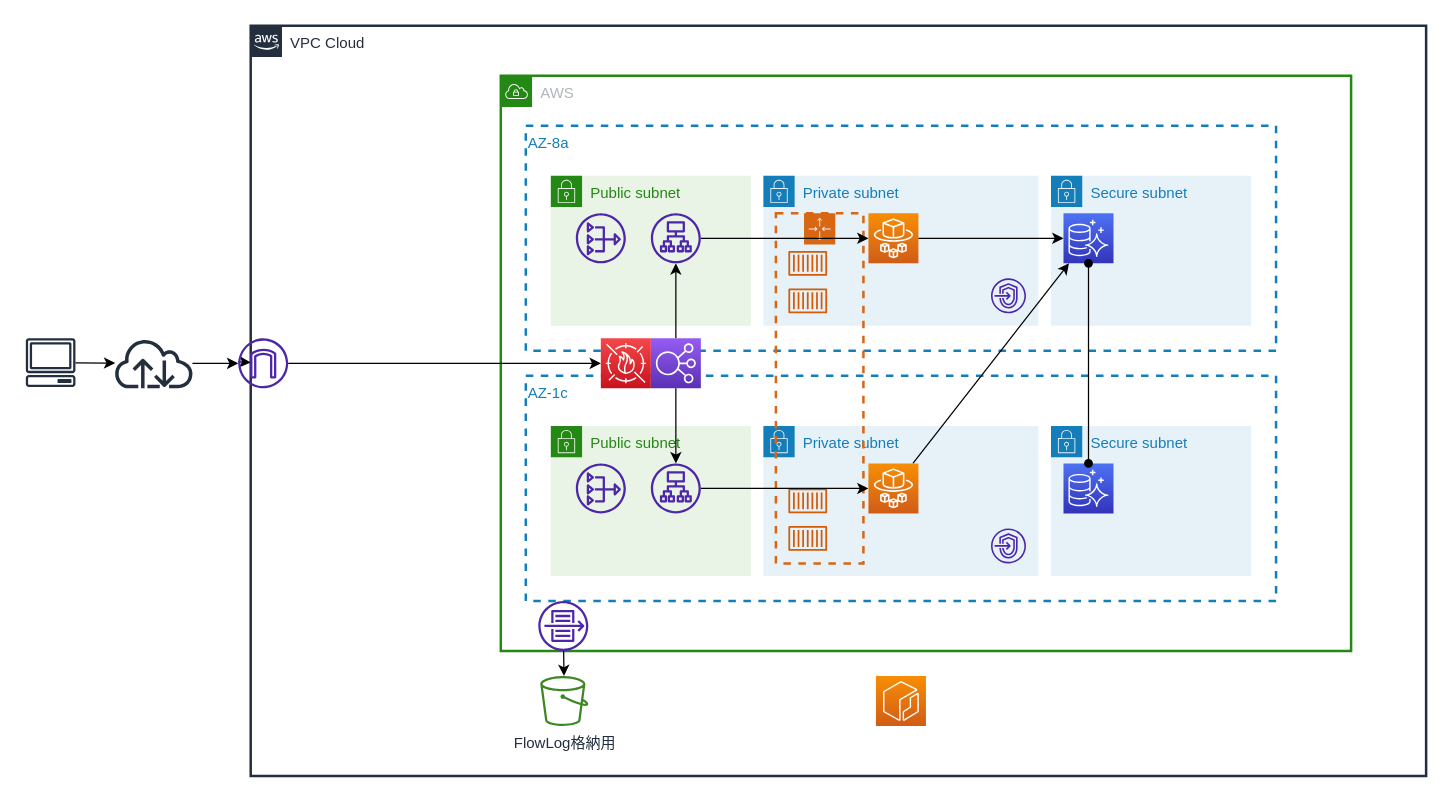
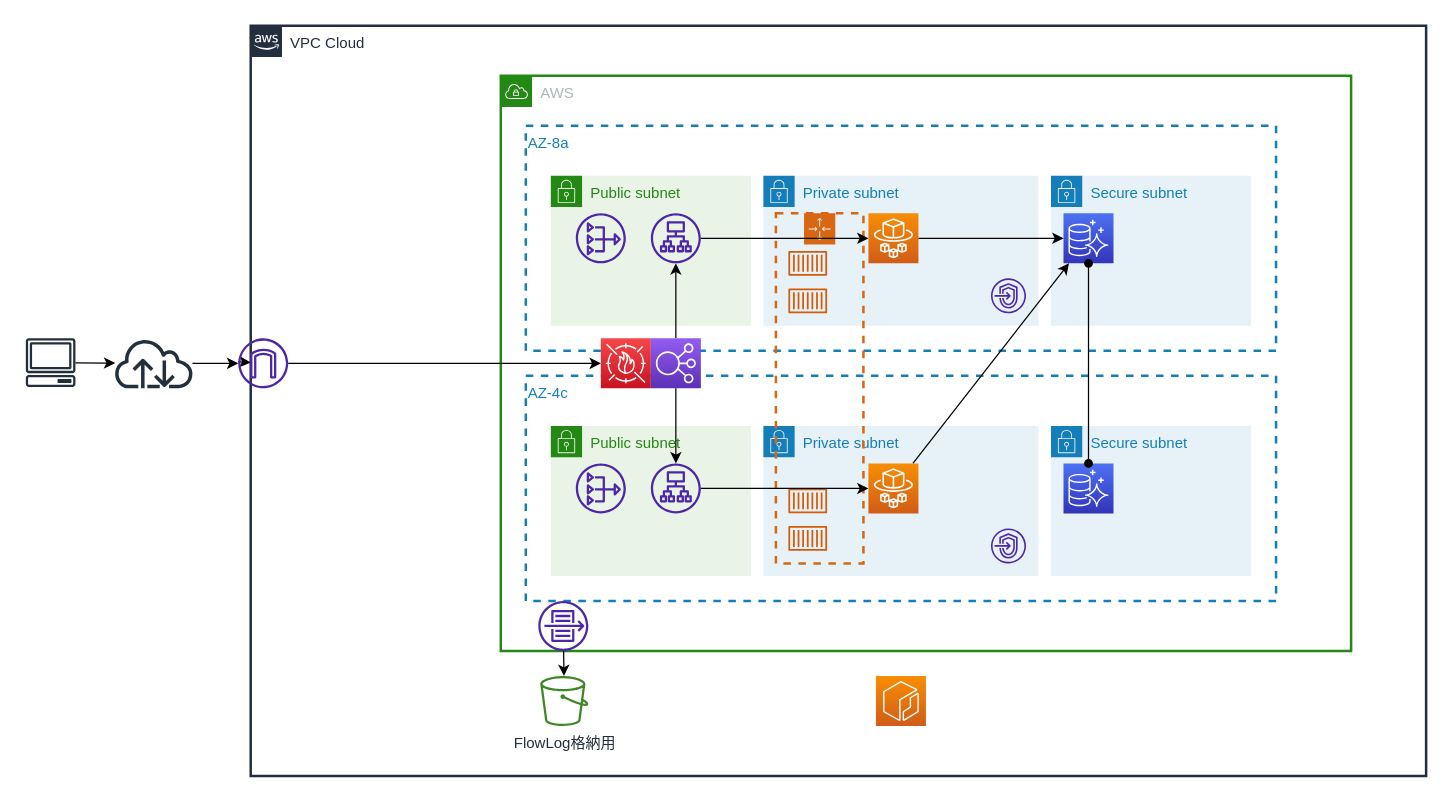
(549, 393) -> (549, 393)
